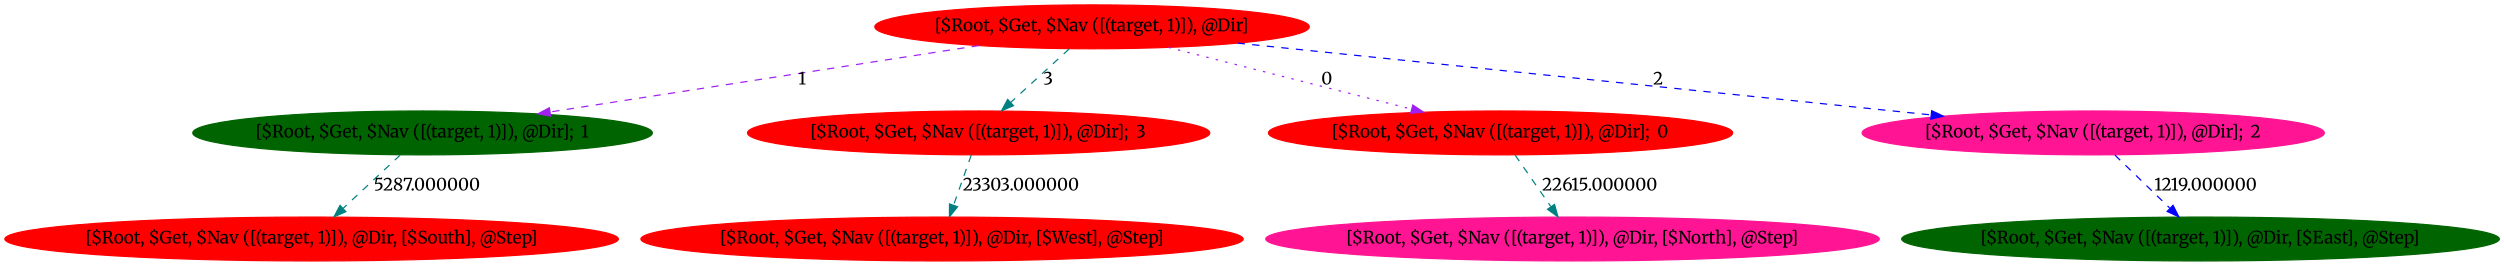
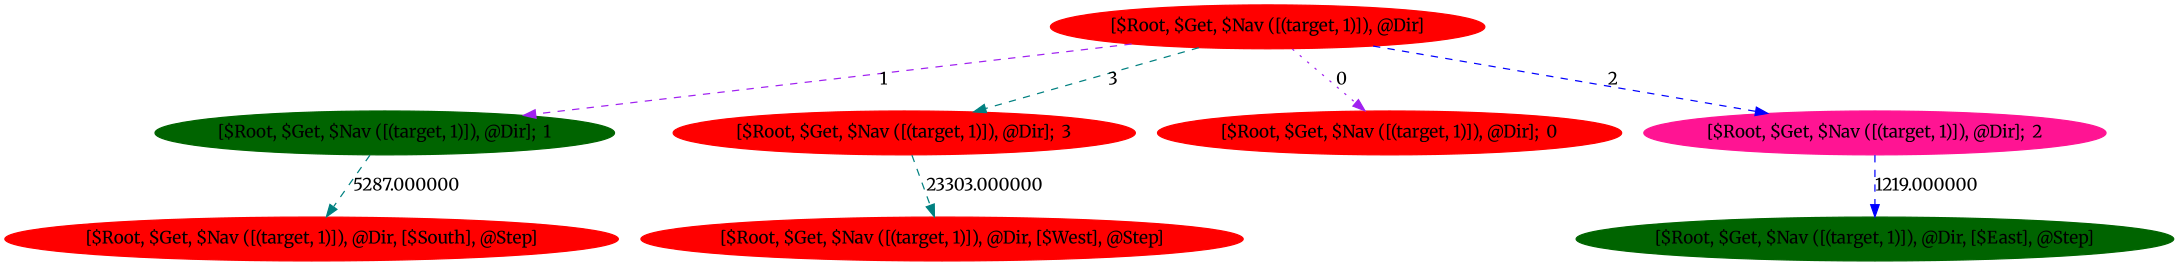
(1572, 239) -> none
